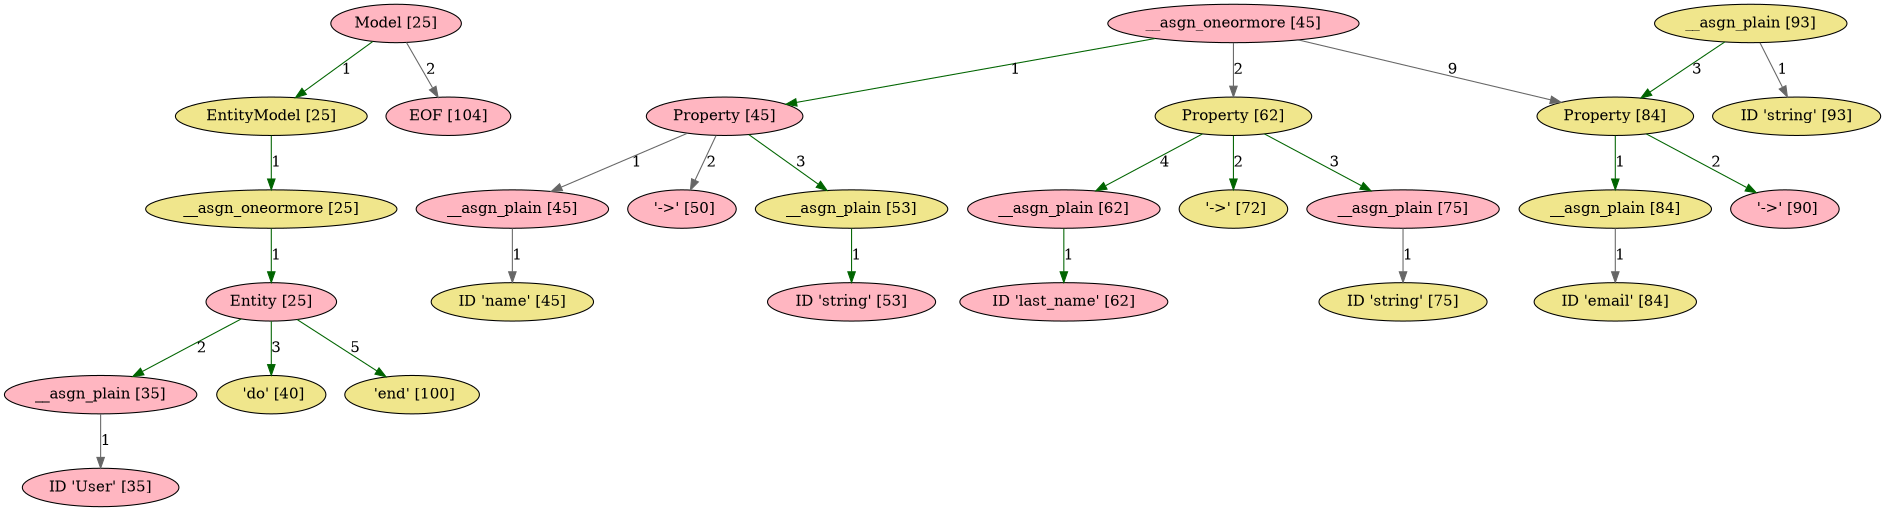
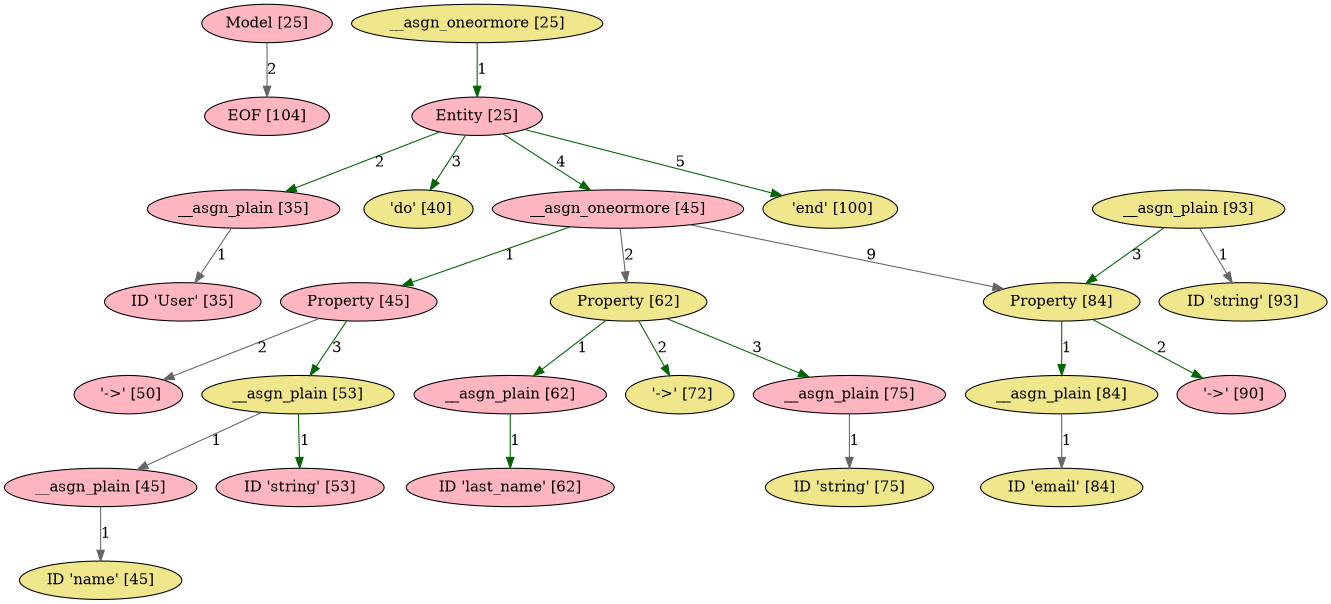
(271, 116) -> none
none -> (542, 159)
(624, 160) -> (204, 439)
(1165, 163) -> (583, 348)
